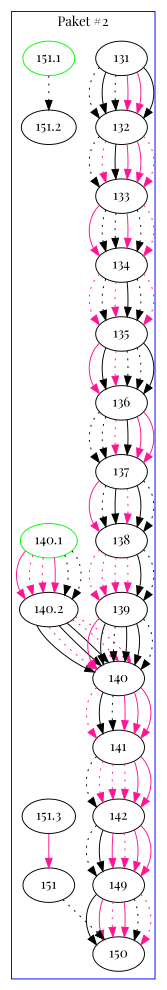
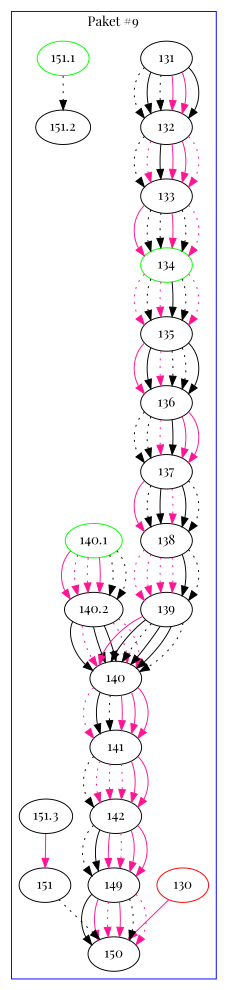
(83, 22) -> (114, 22)
(122, 265) -> (167, 265)
none -> (183, 885)
